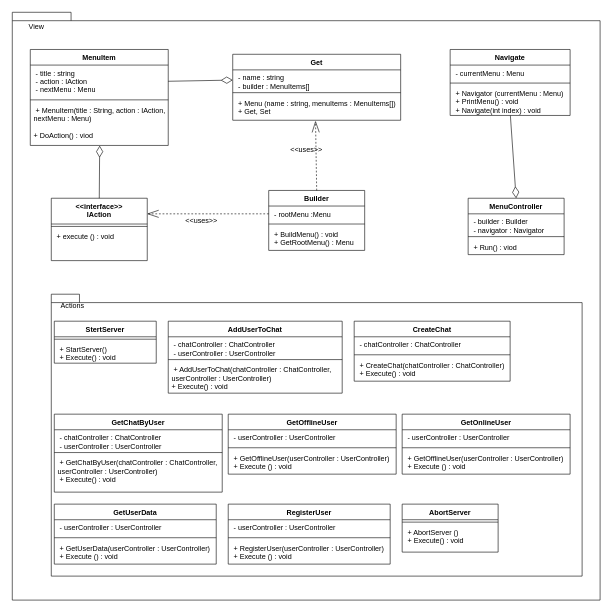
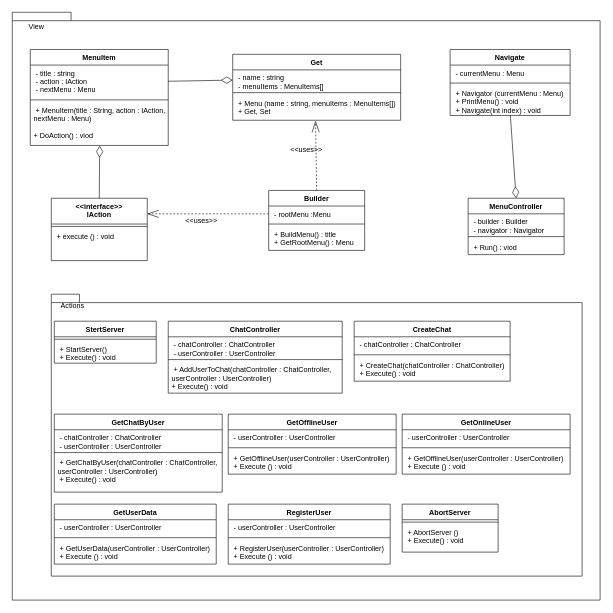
(262, 78) -> (262, 78)
(306, 235) -> (307, 235)
(255, 329) -> (255, 329)
